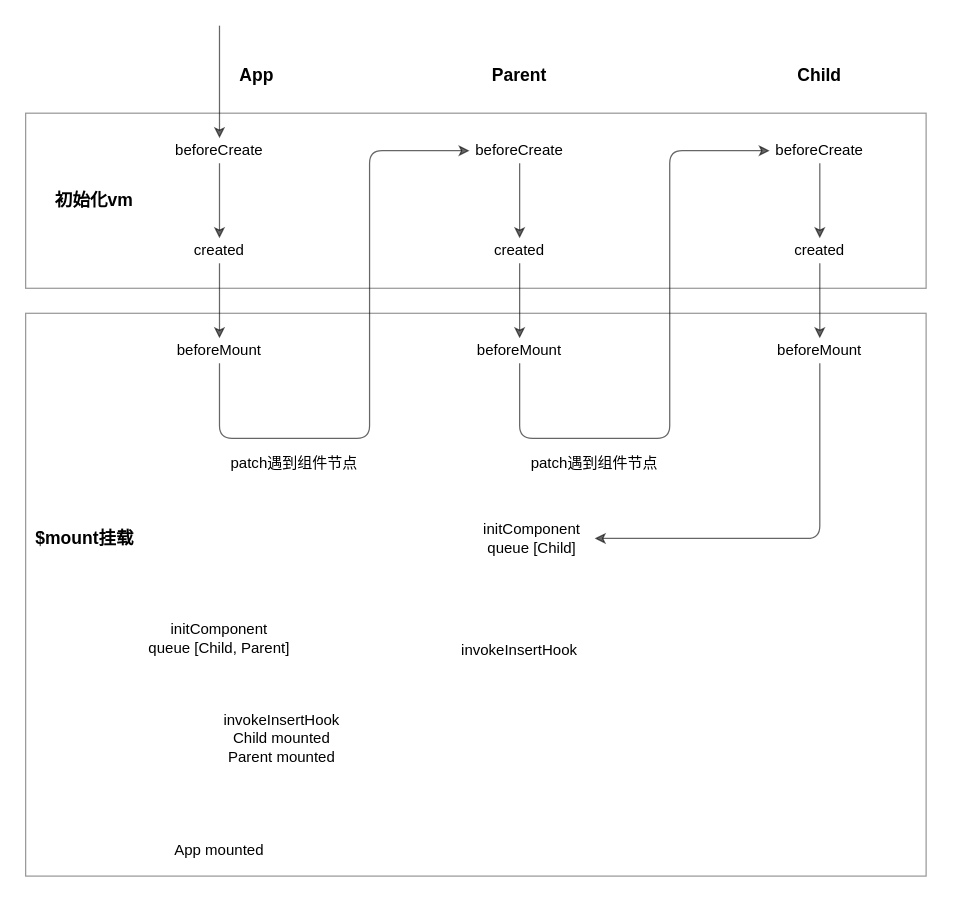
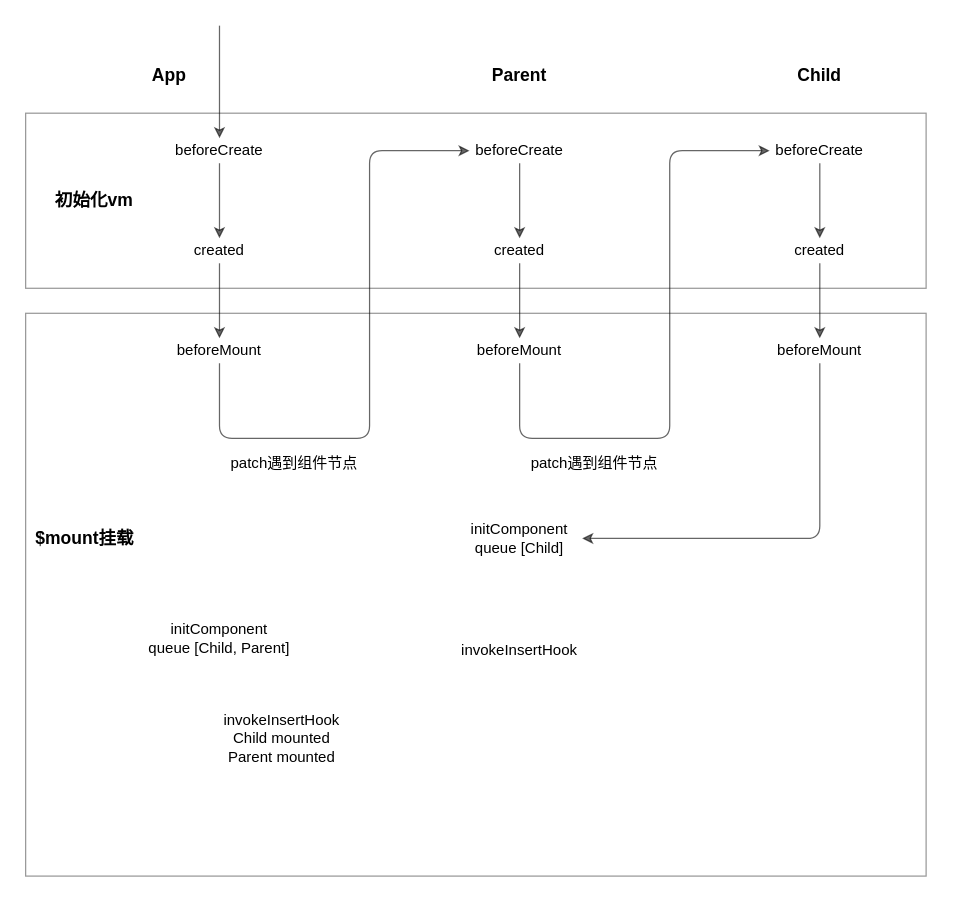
(257, 76) -> (169, 76)
(532, 538) -> (519, 538)
(219, 851) -> none
